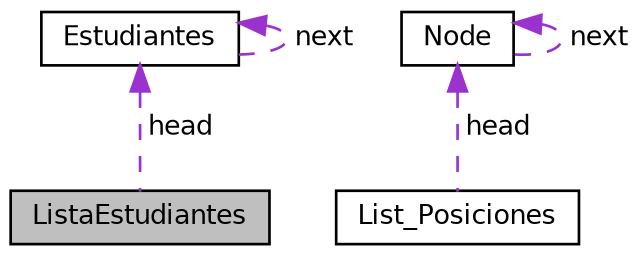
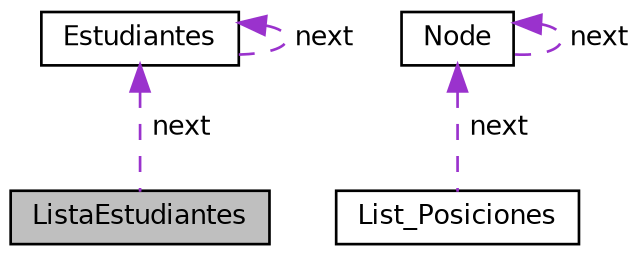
(177, 128) -> (177, 128)
(495, 128) -> (495, 128)
